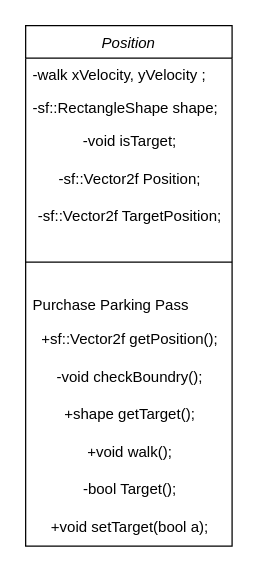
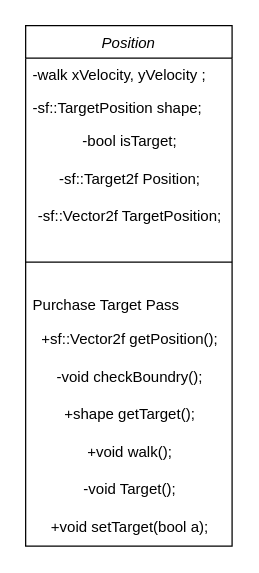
(132, 108) -> (130, 108)
(130, 142) -> (130, 142)
(130, 179) -> (130, 179)
(115, 305) -> (113, 305)
(130, 489) -> (130, 489)
